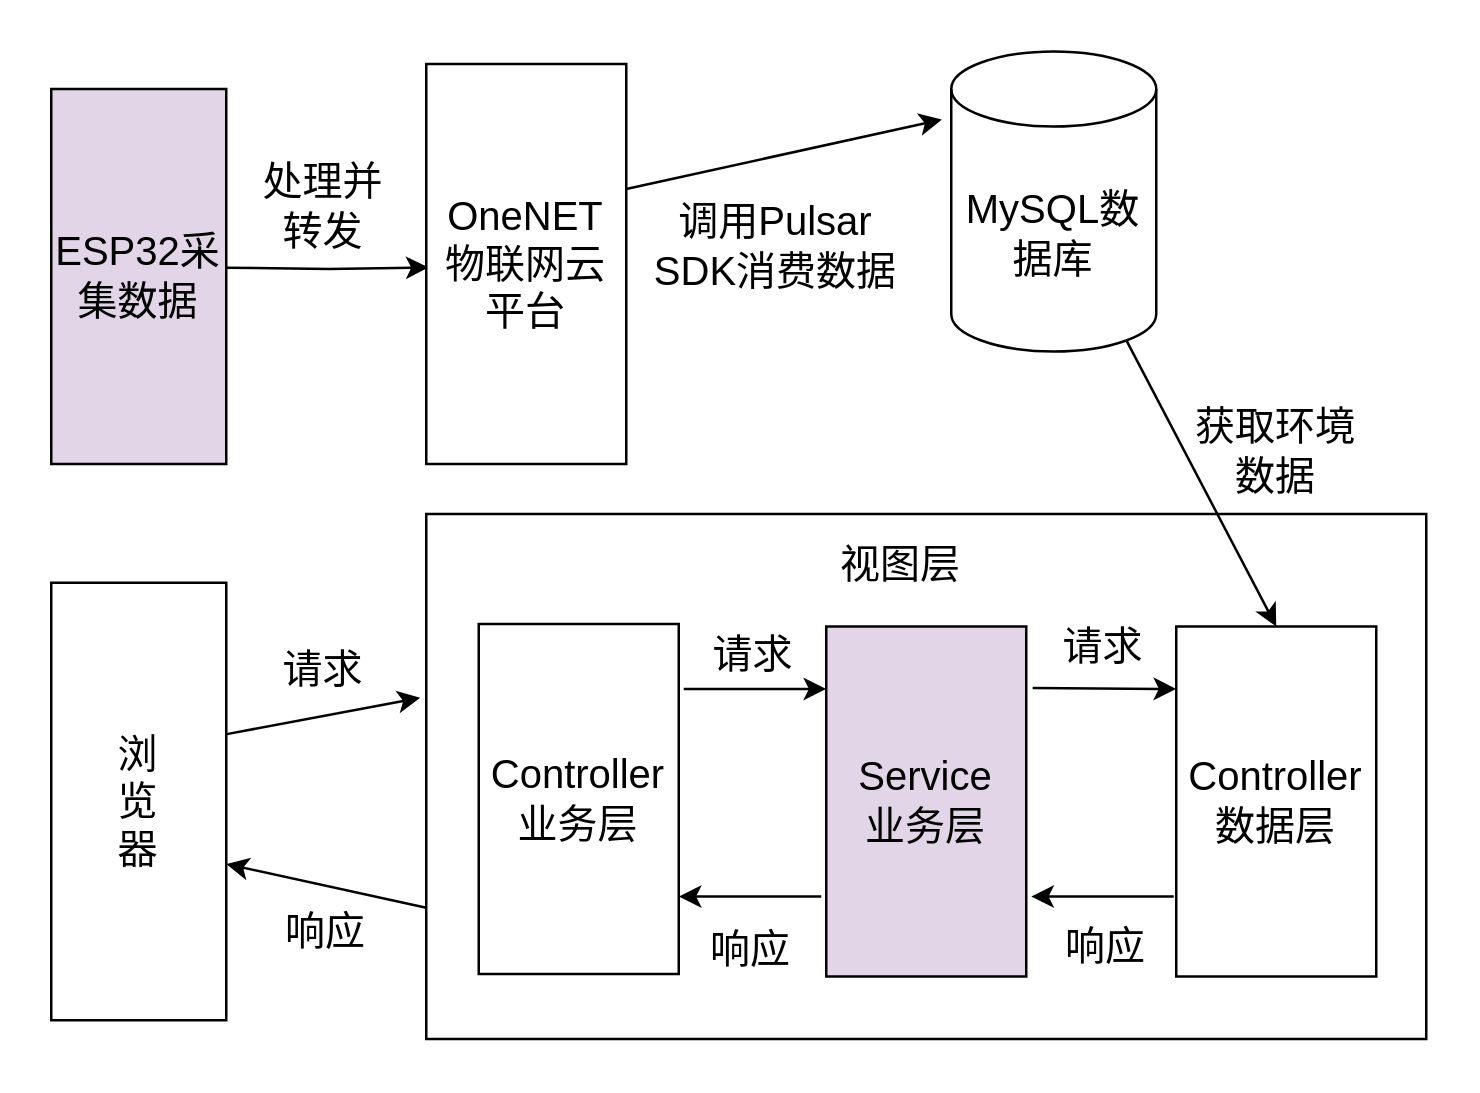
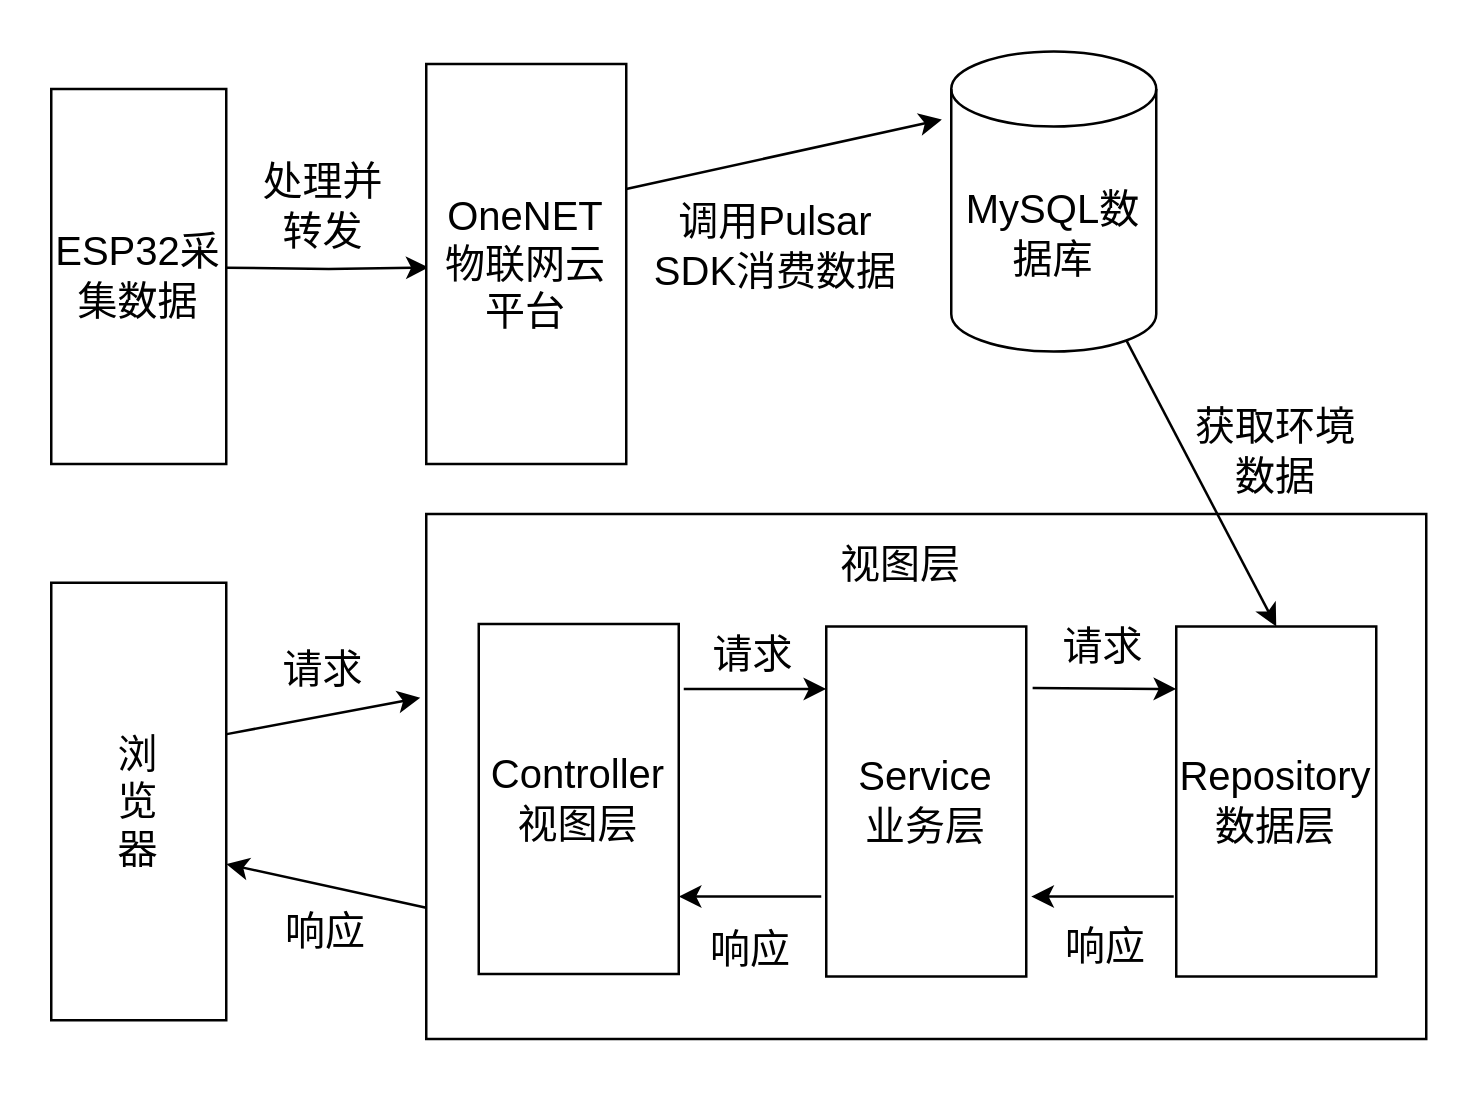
(139, 276) -> (139, 276)
(579, 799) -> (579, 799)
(926, 801) -> (926, 801)
(1276, 801) -> (1276, 801)
